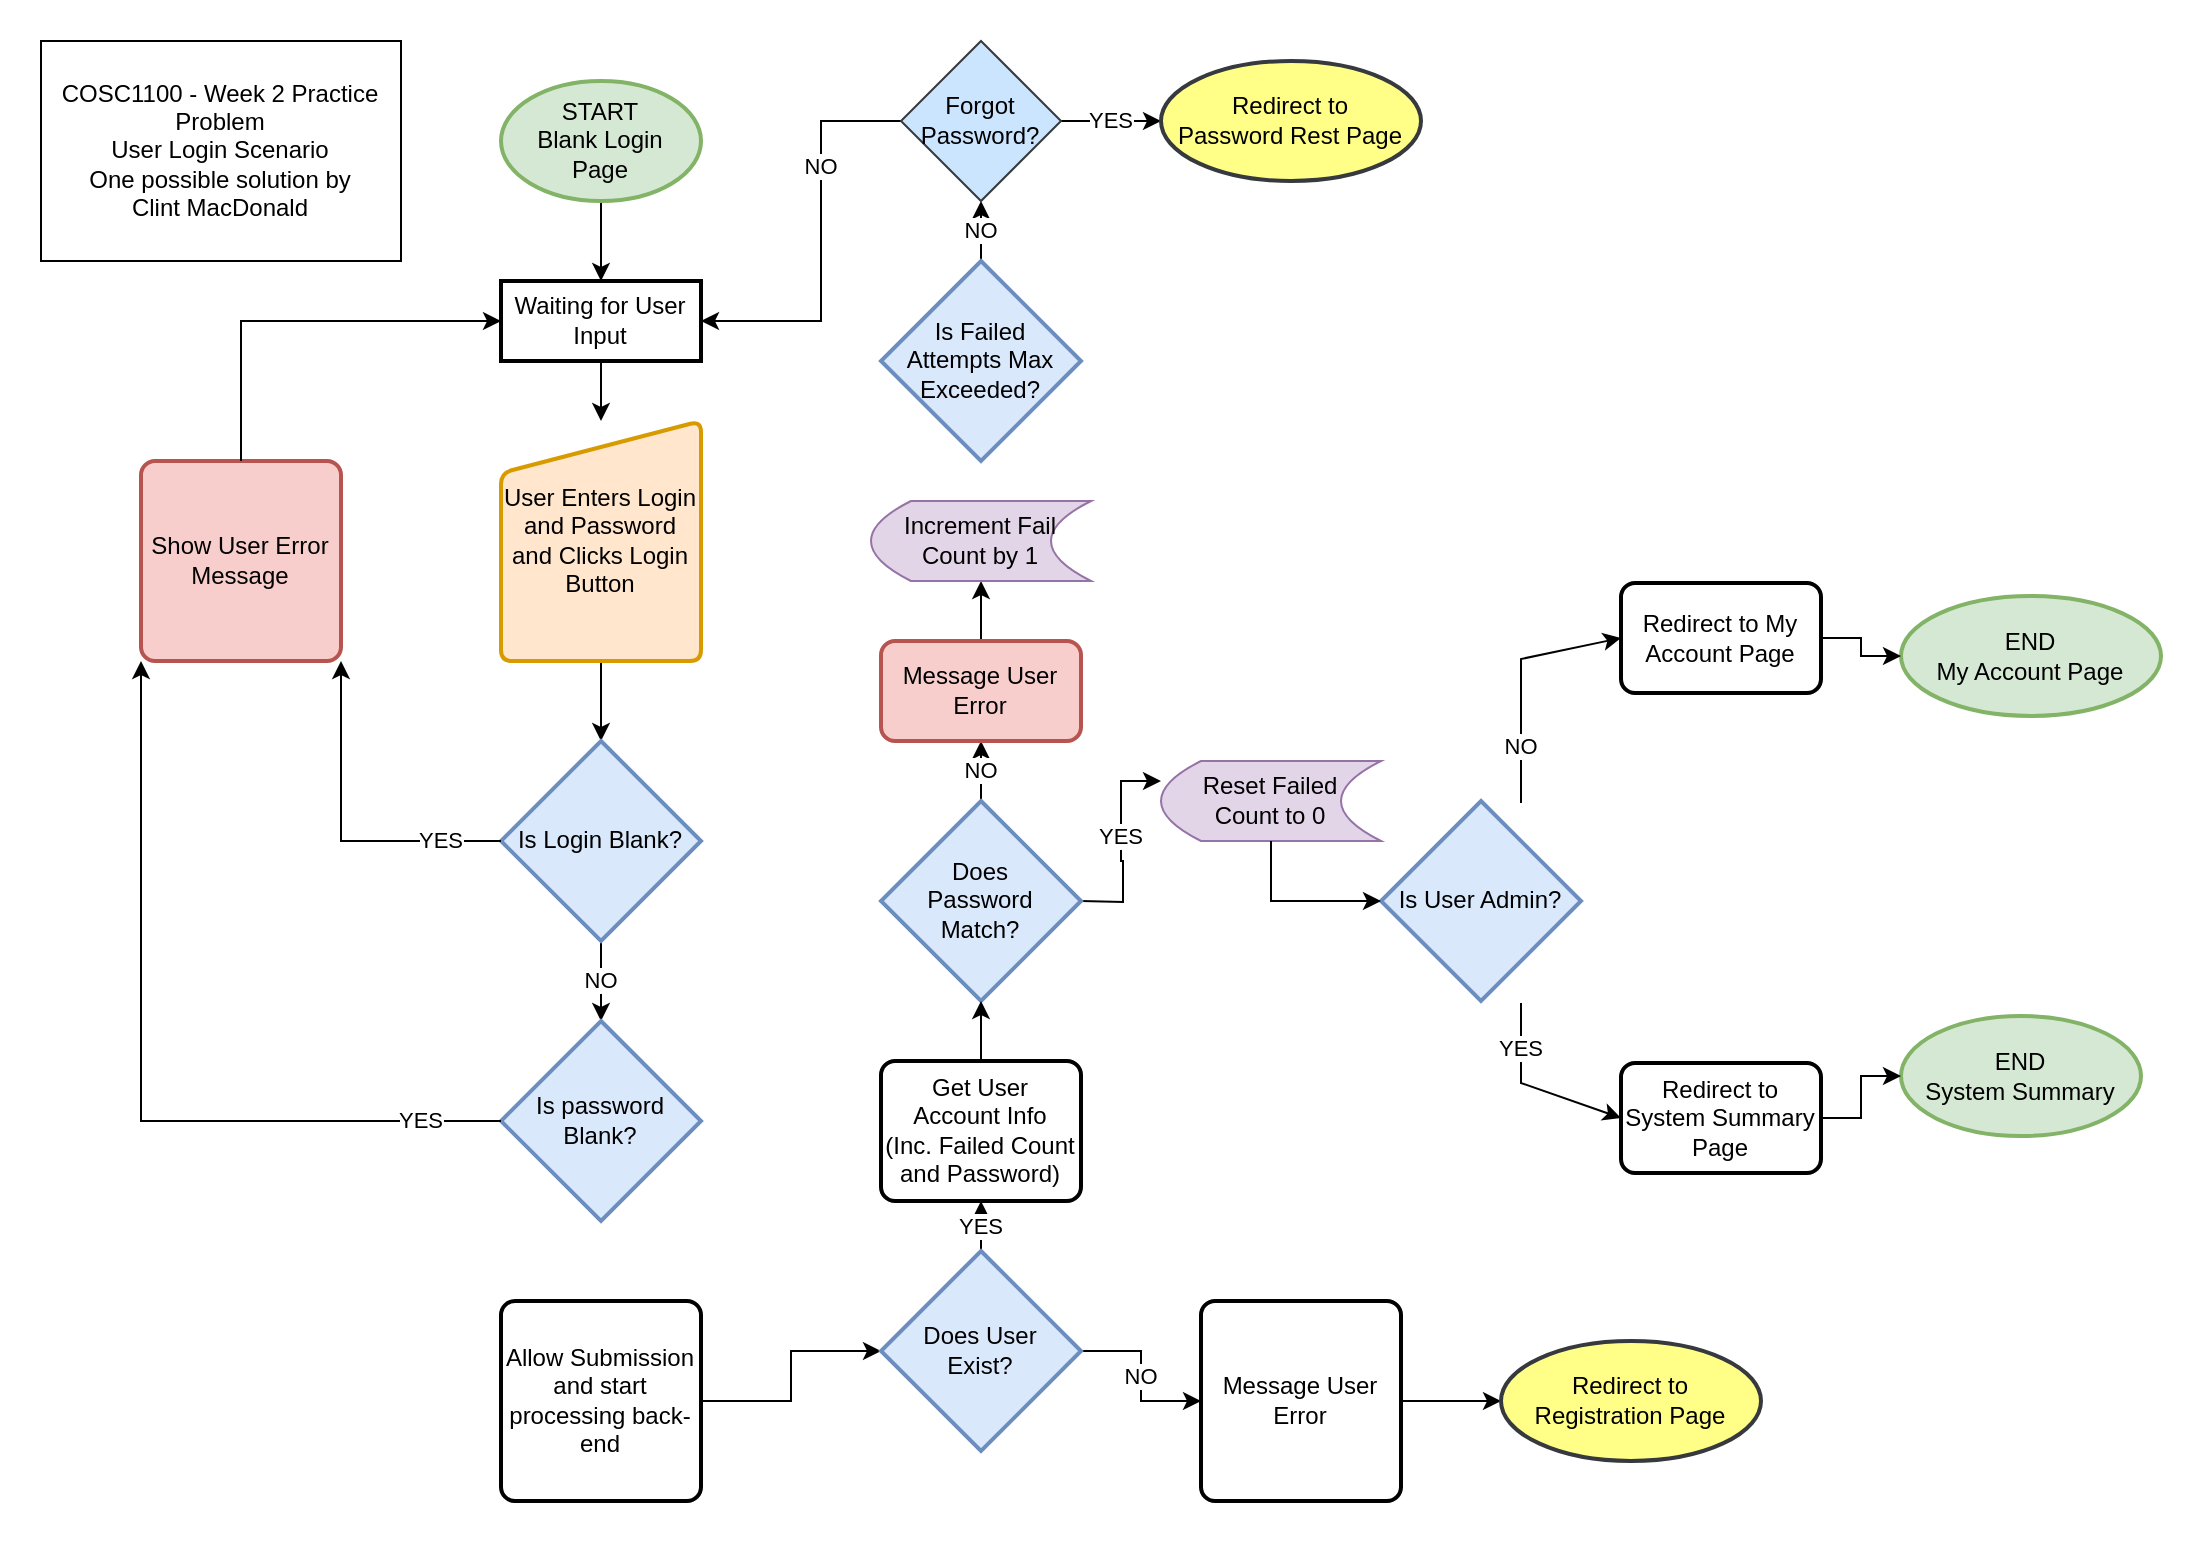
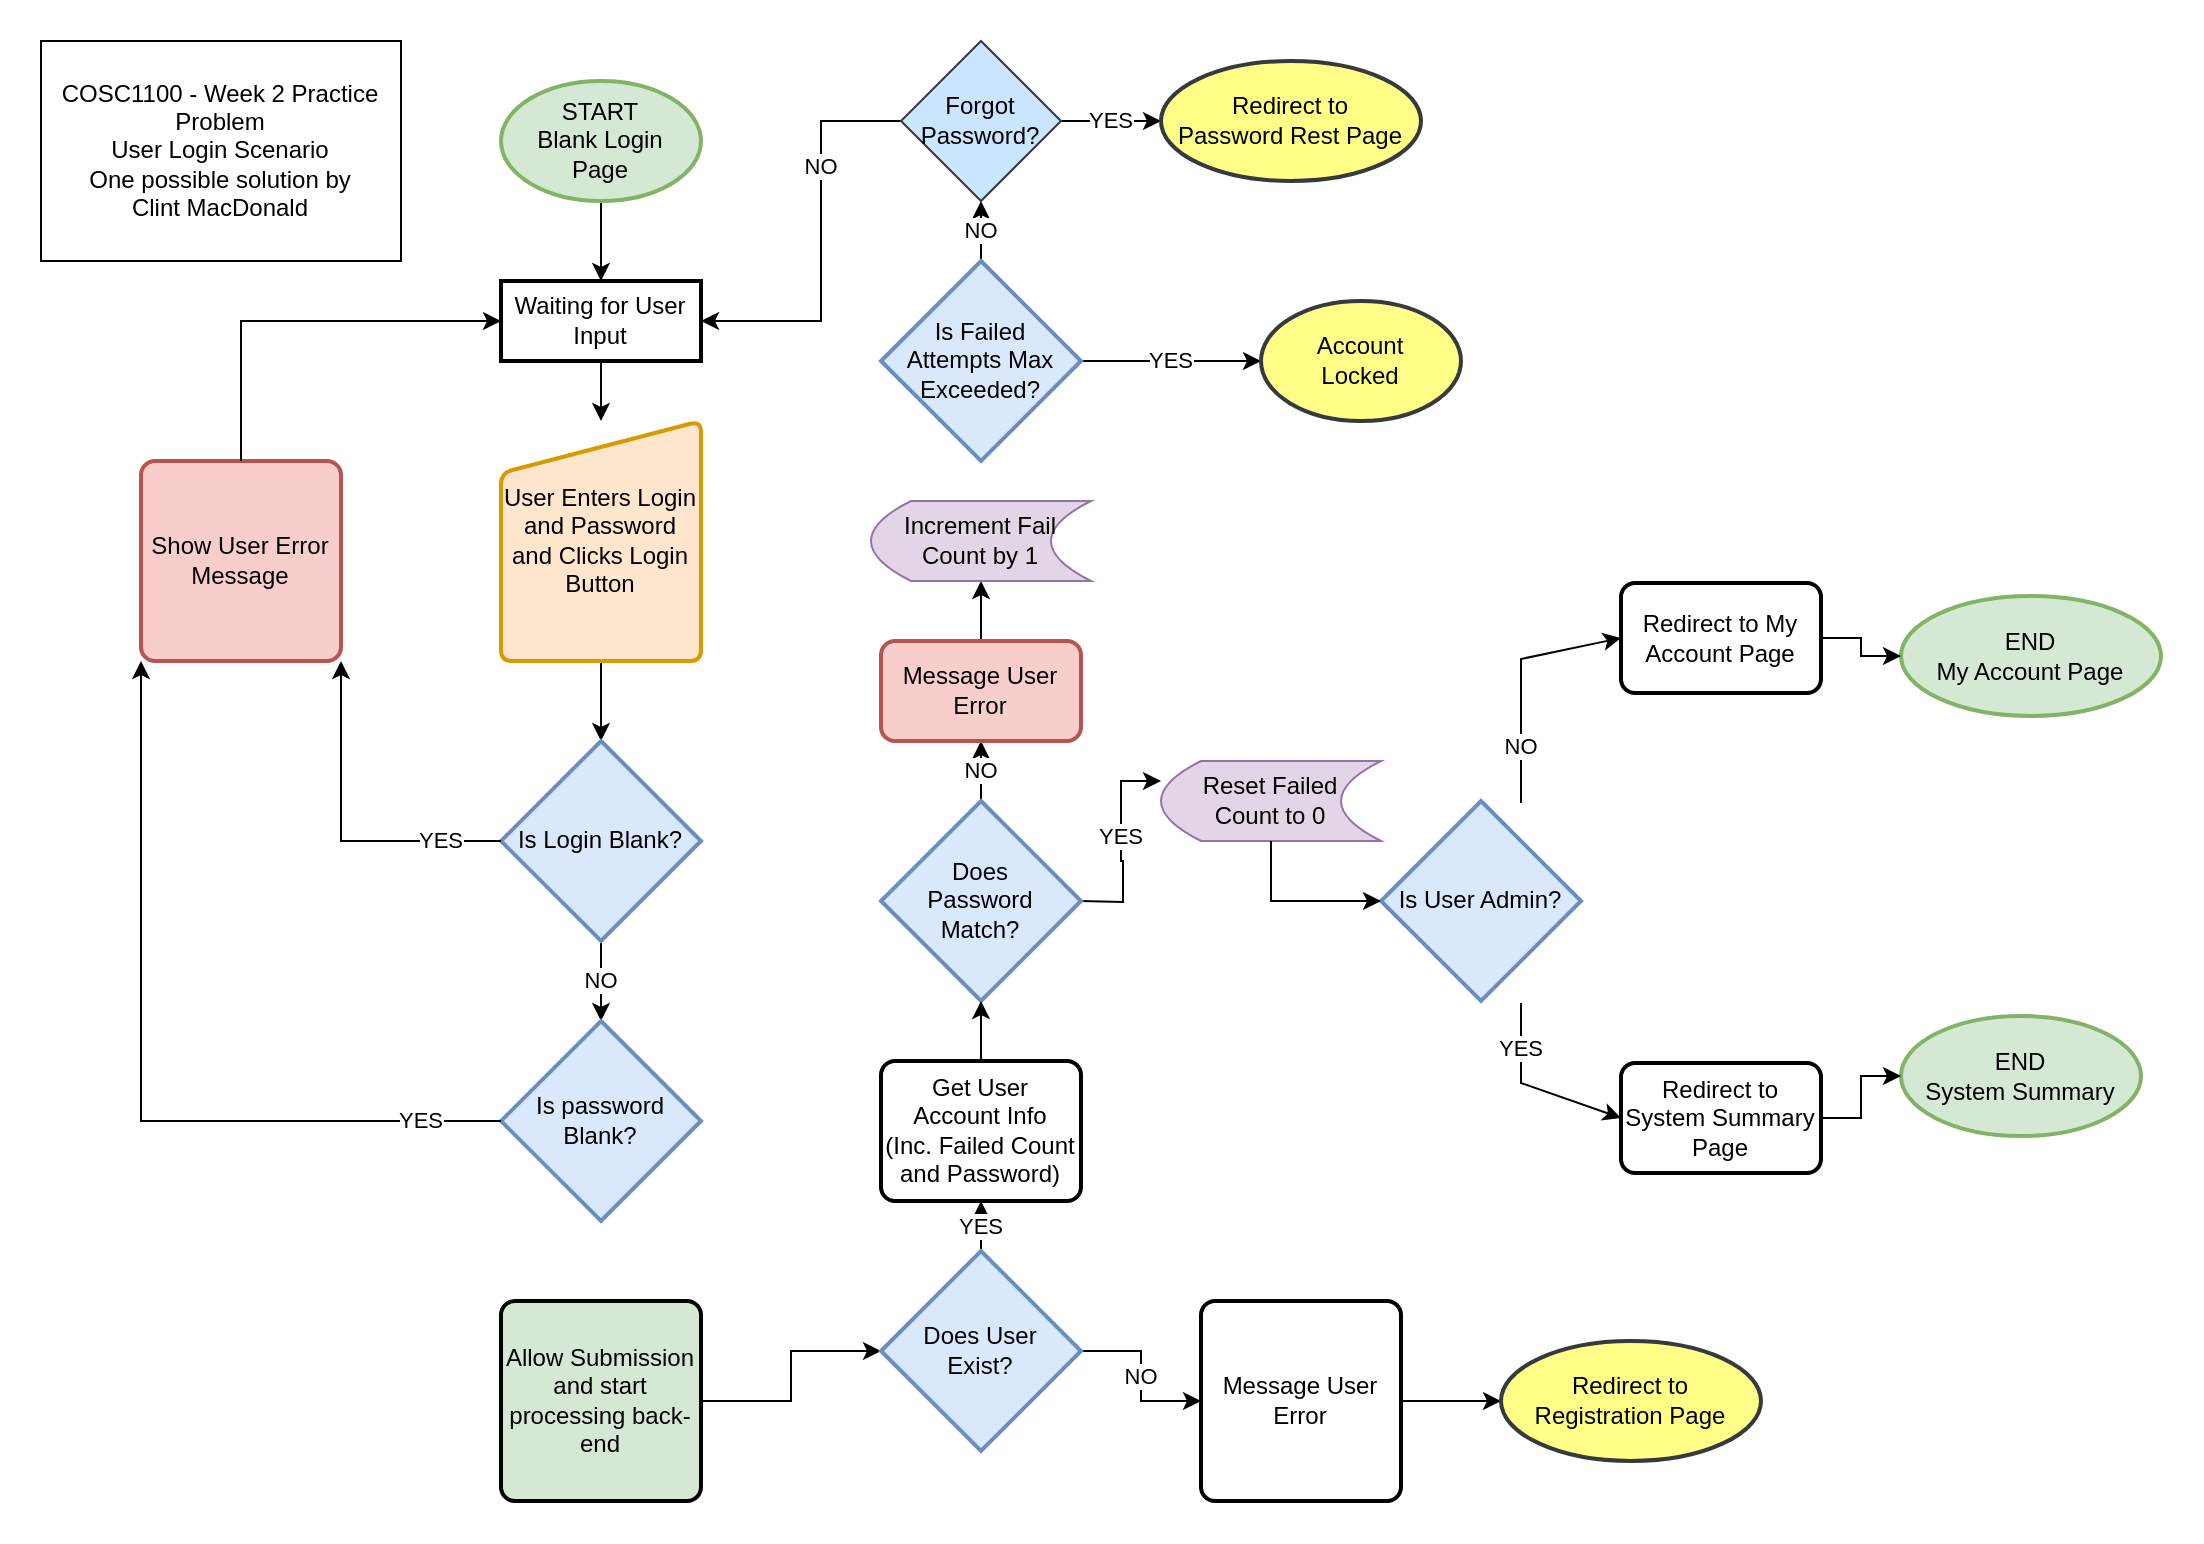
none -> (1164, 361)
none -> (1361, 361)
(601, 1401) -> (601, 1401)
